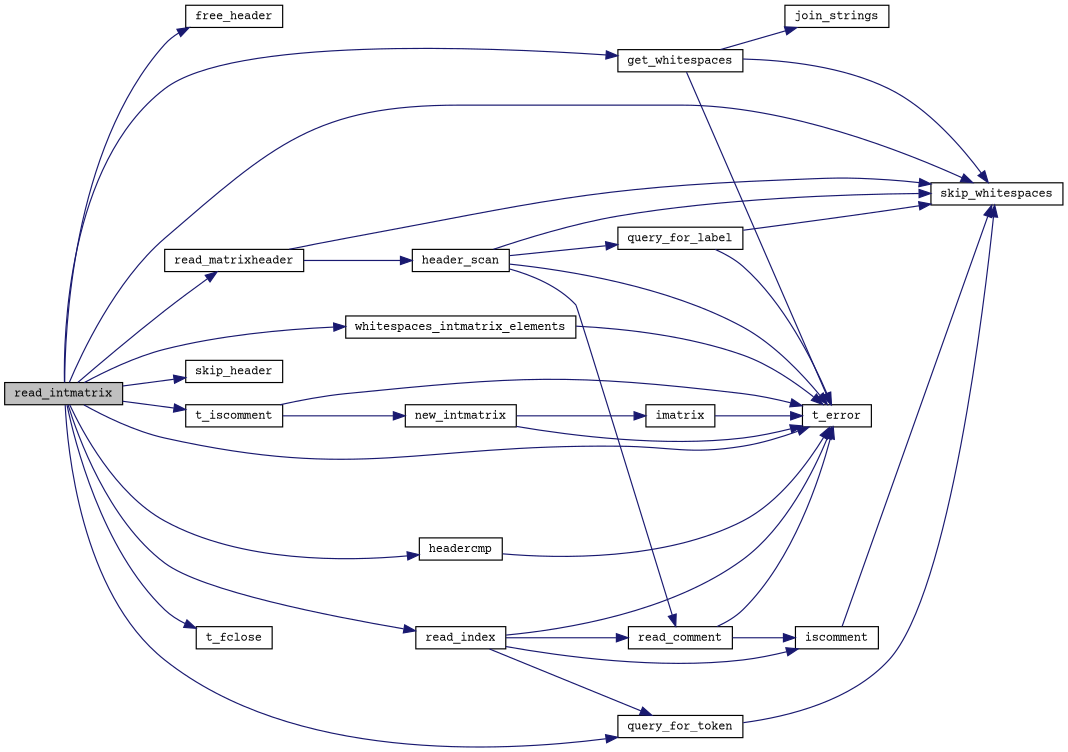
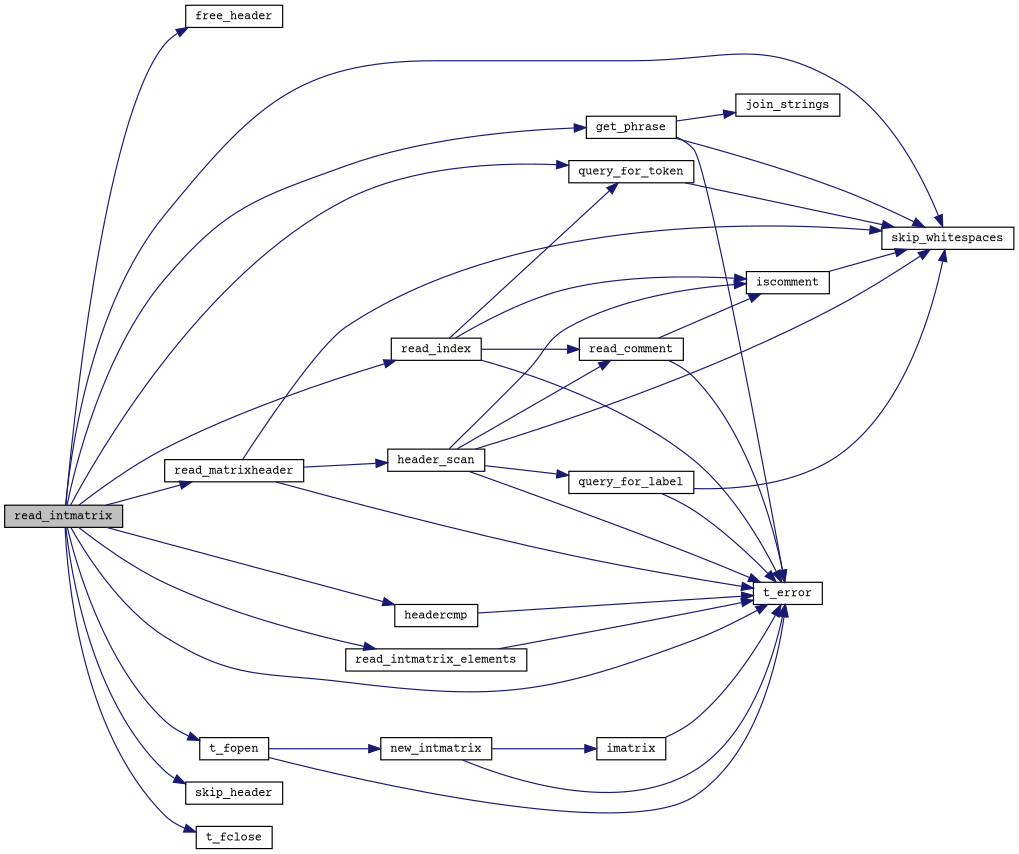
(680, 61) -> (631, 127)
(461, 327) -> (436, 660)
none -> (569, 327)
(234, 416) -> (234, 749)
none -> (507, 541)
